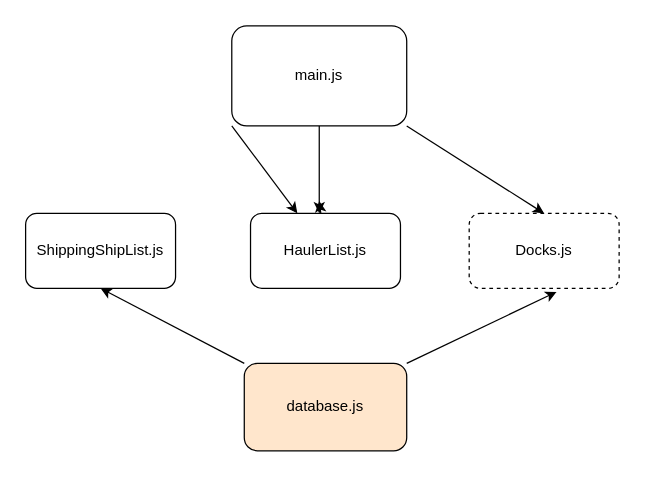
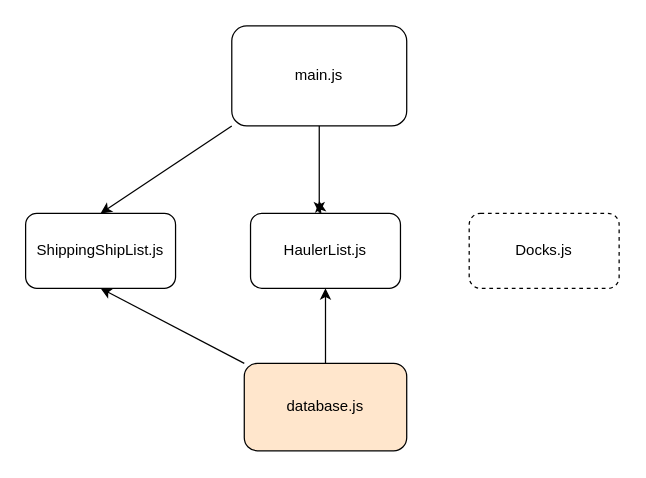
(262, 166) -> (170, 167)
(472, 167) -> none
(478, 329) -> none
none -> (326, 330)
